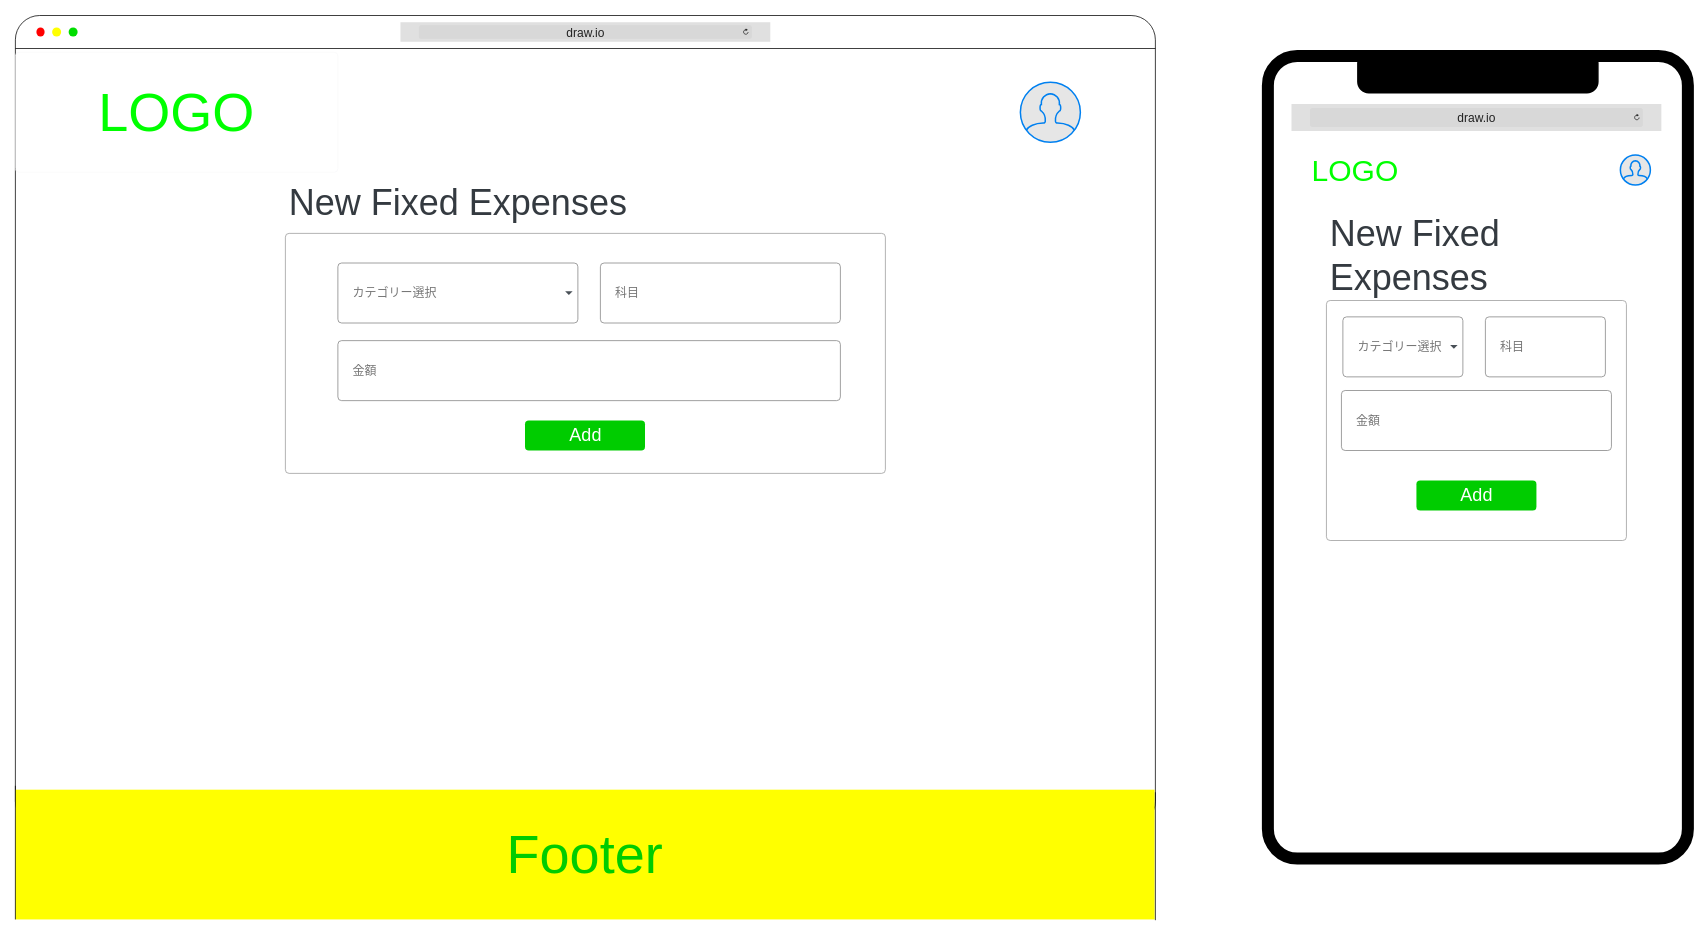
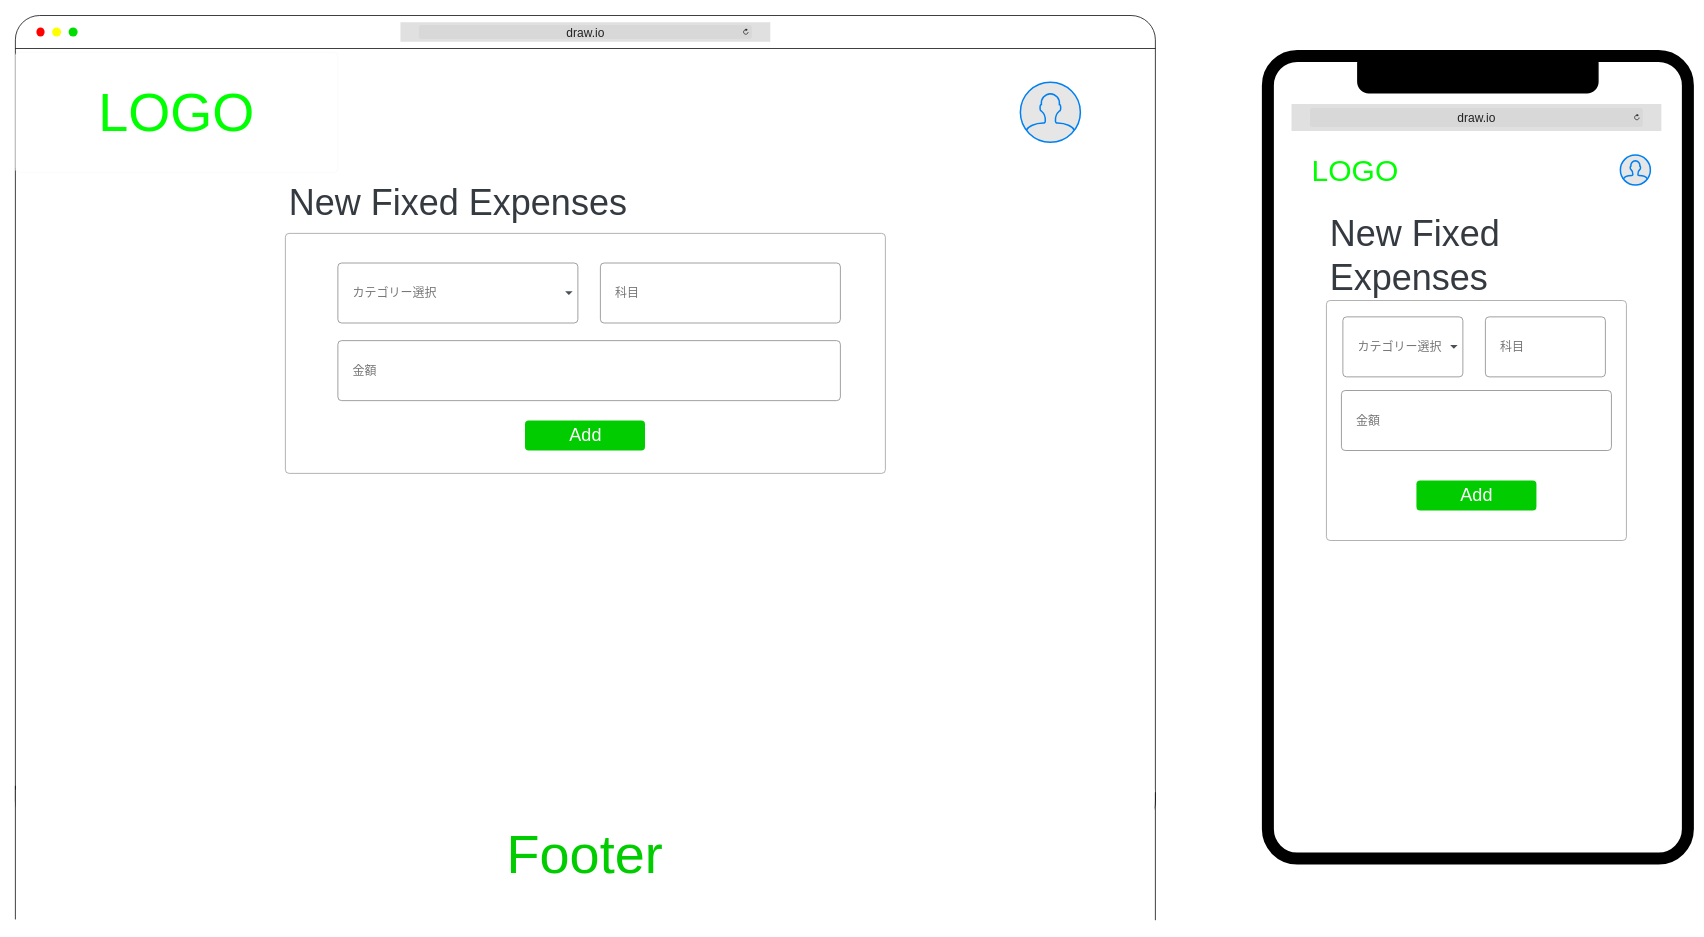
(585, 854) -> (585, 854)
